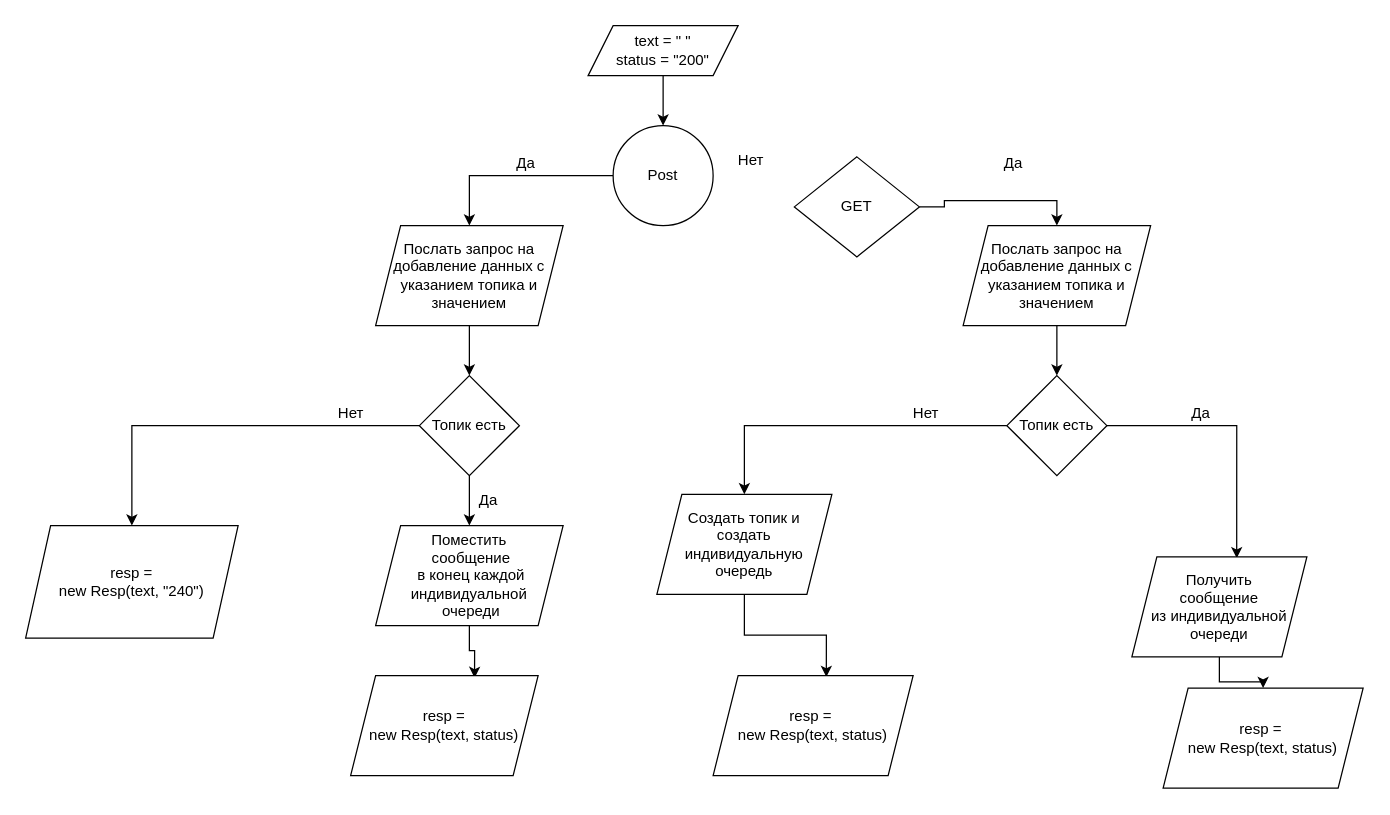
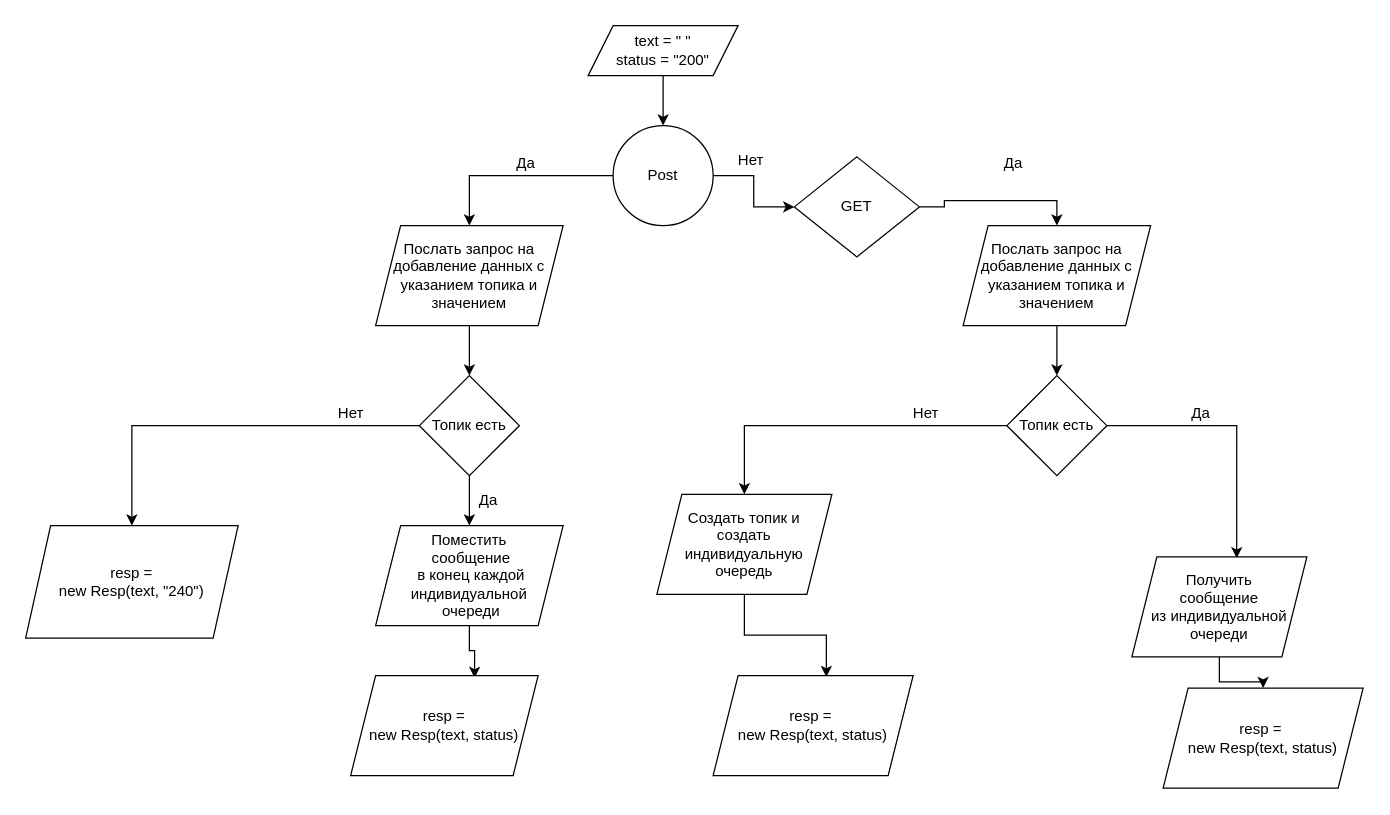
none -> (754, 187)
